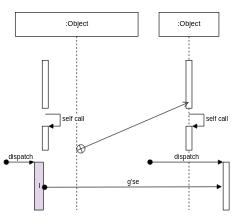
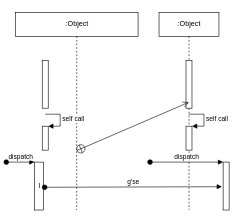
(39, 186) -> (39, 186)
